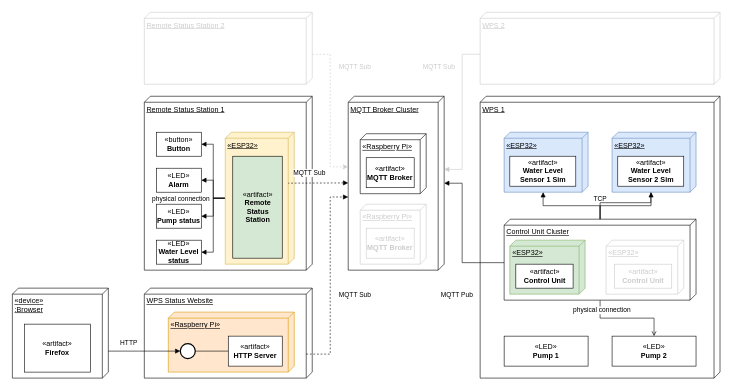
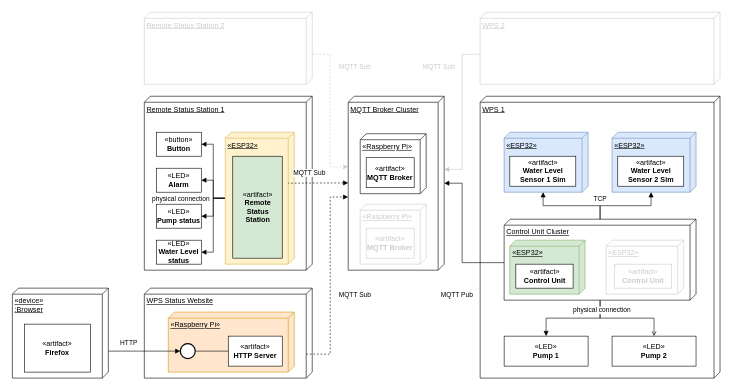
(625, 203) -> (546, 318)
